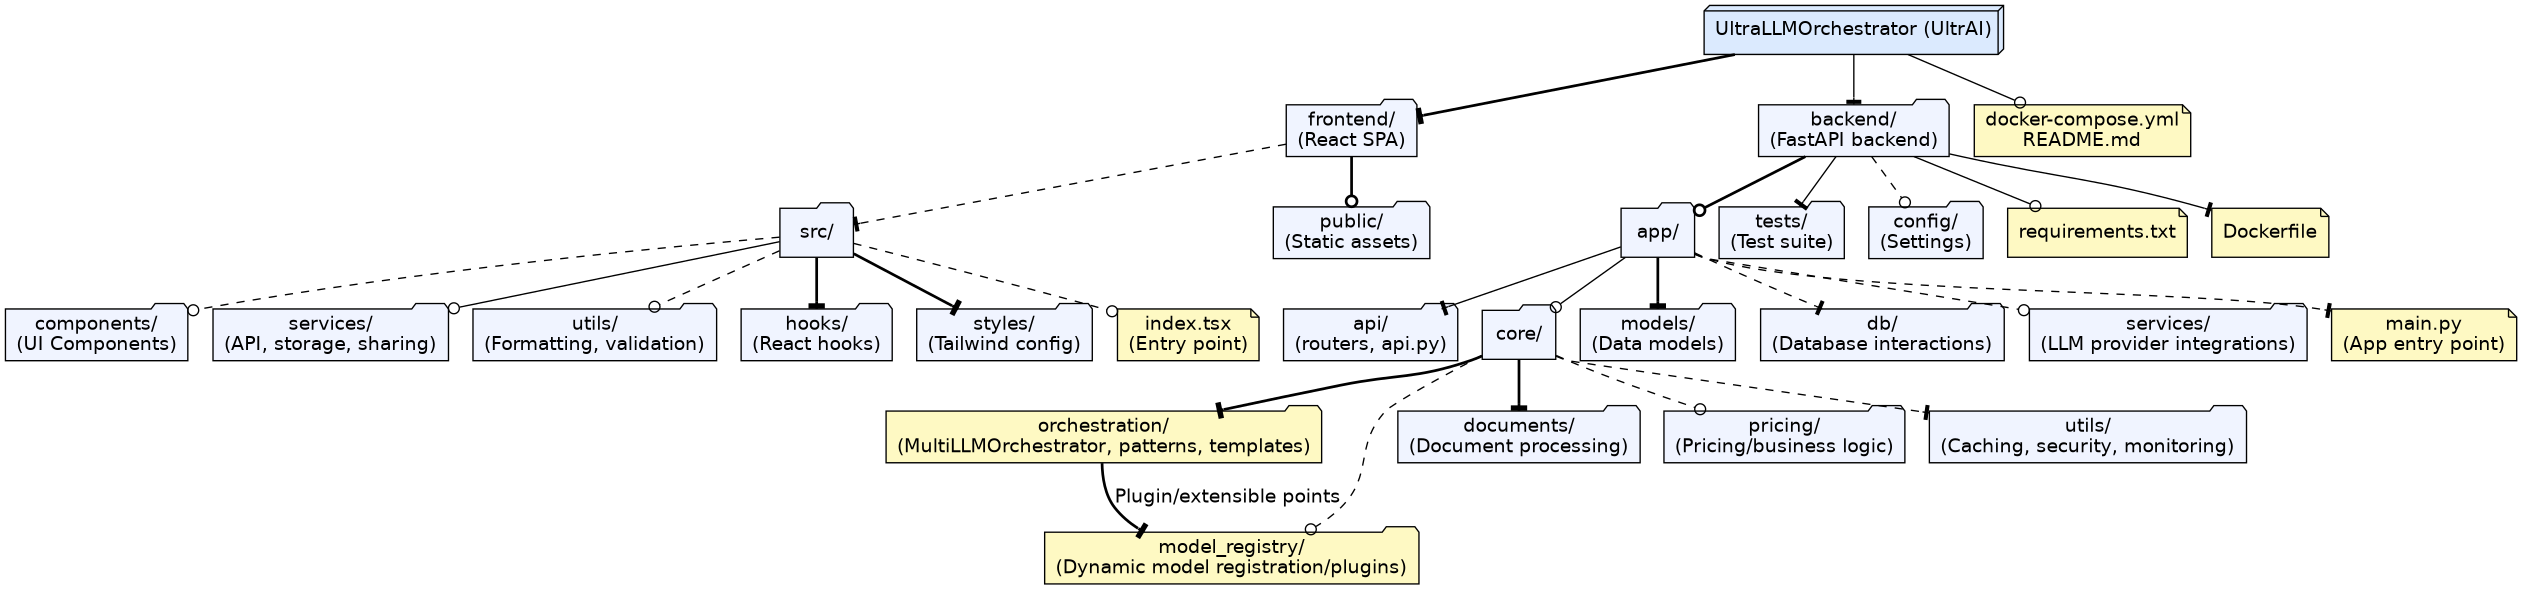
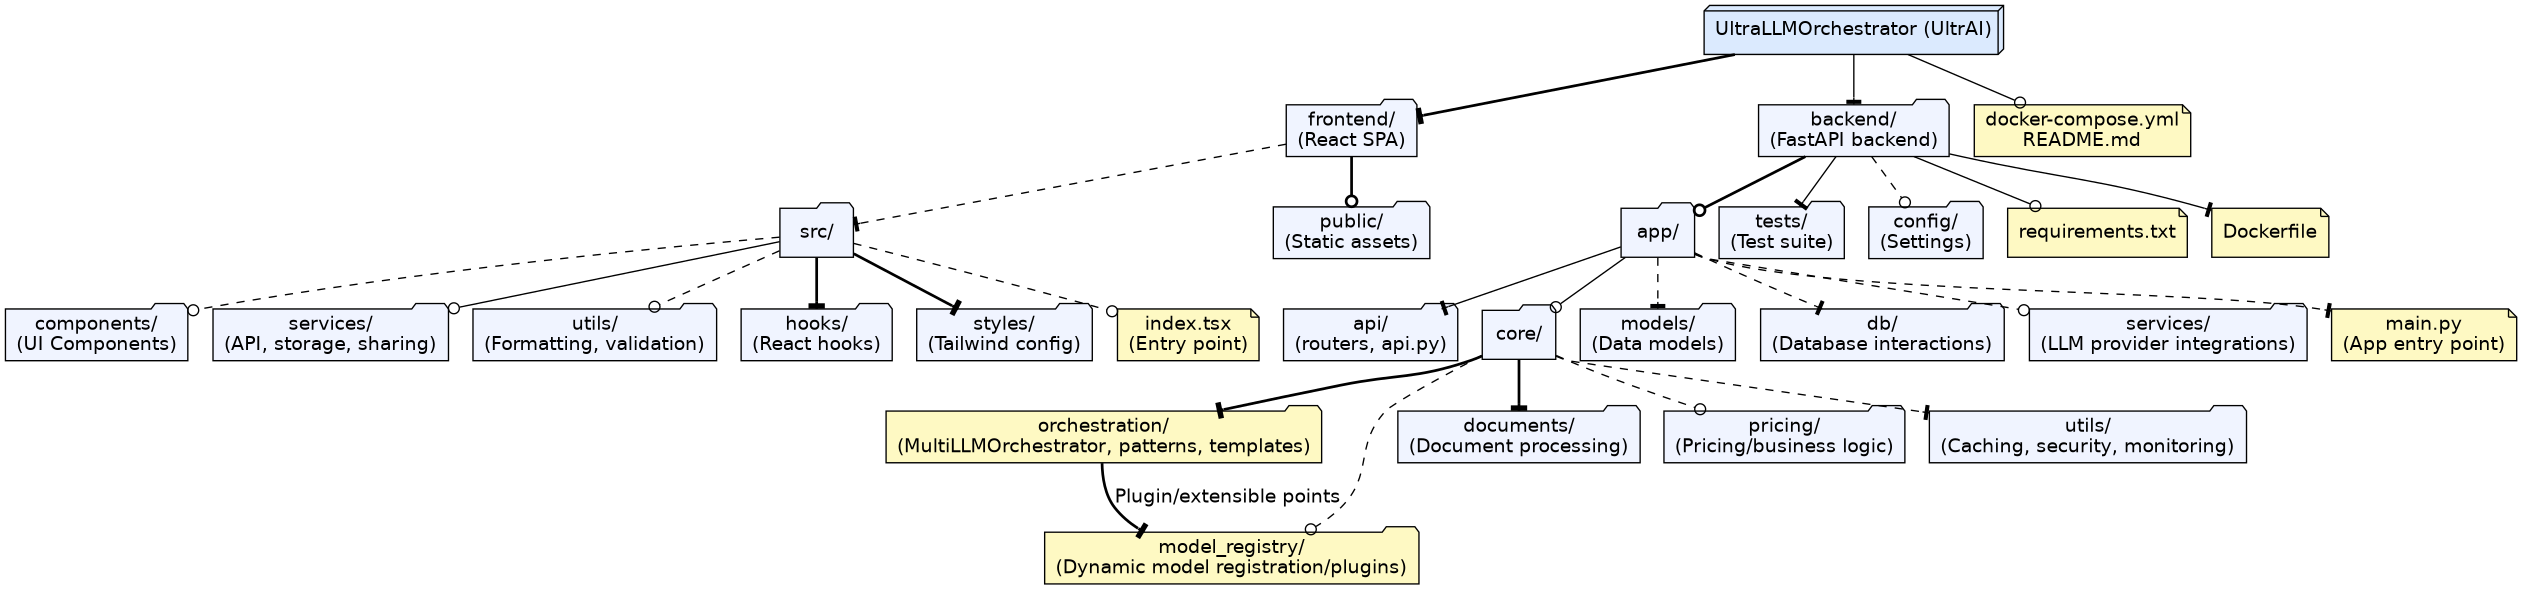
(1658, 280) -> (1658, 280)
